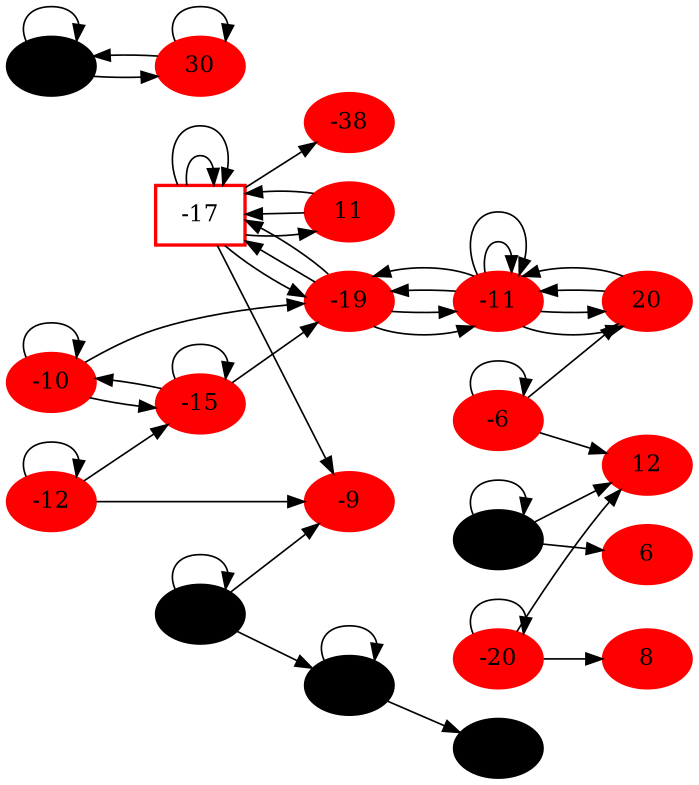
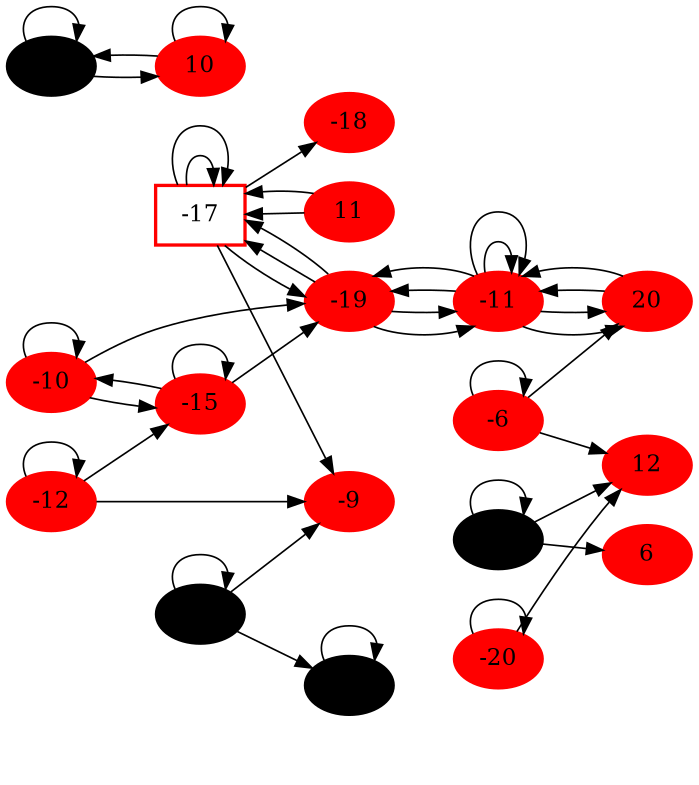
(200, 66) -> (200, 66)
(349, 123) -> (349, 123)
(272, 236) -> none
(647, 659) -> none
(498, 748) -> none
